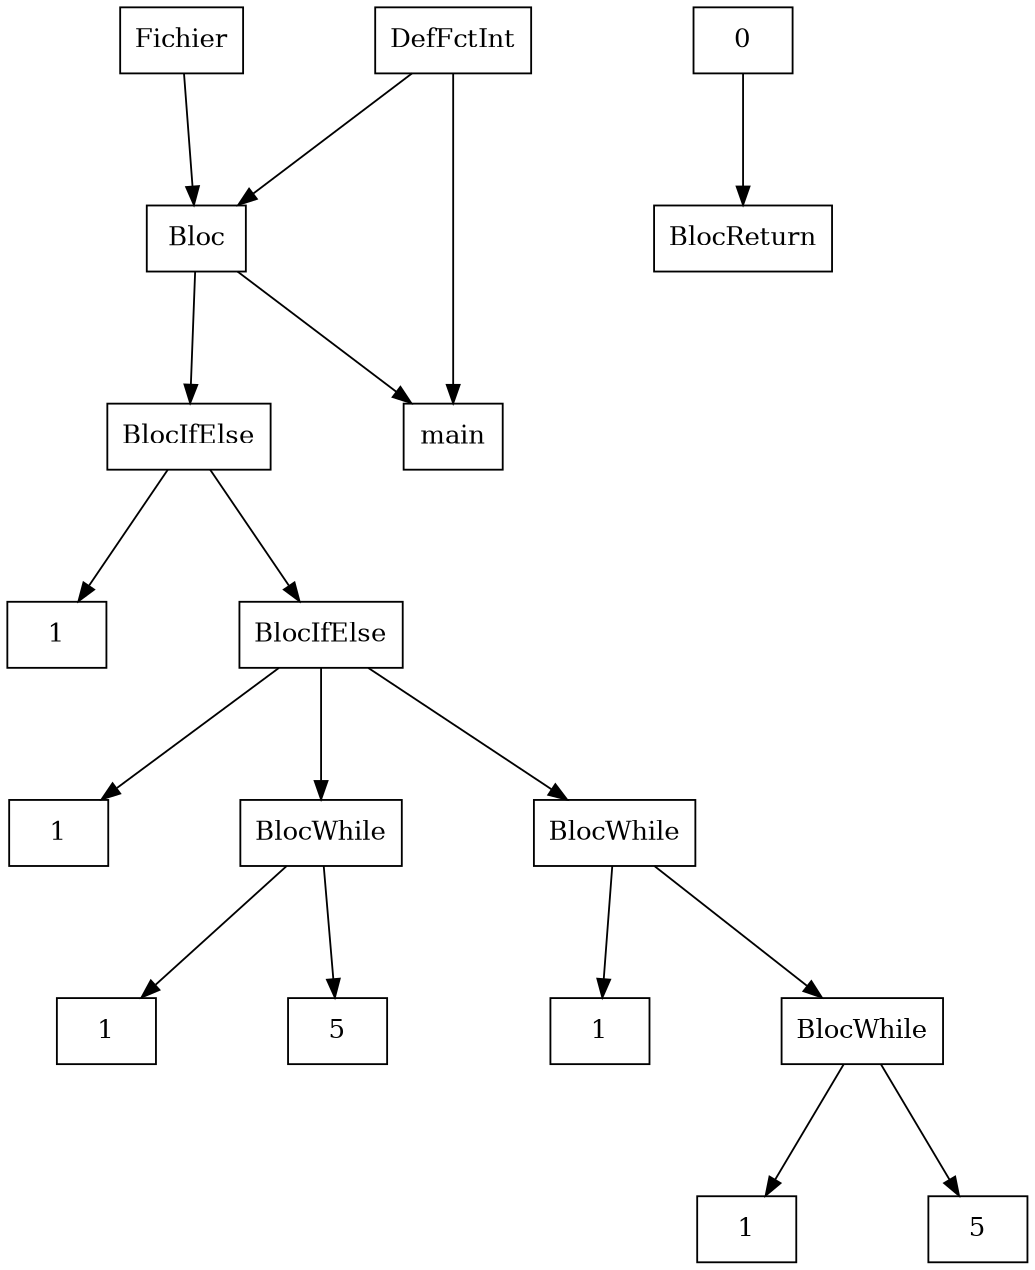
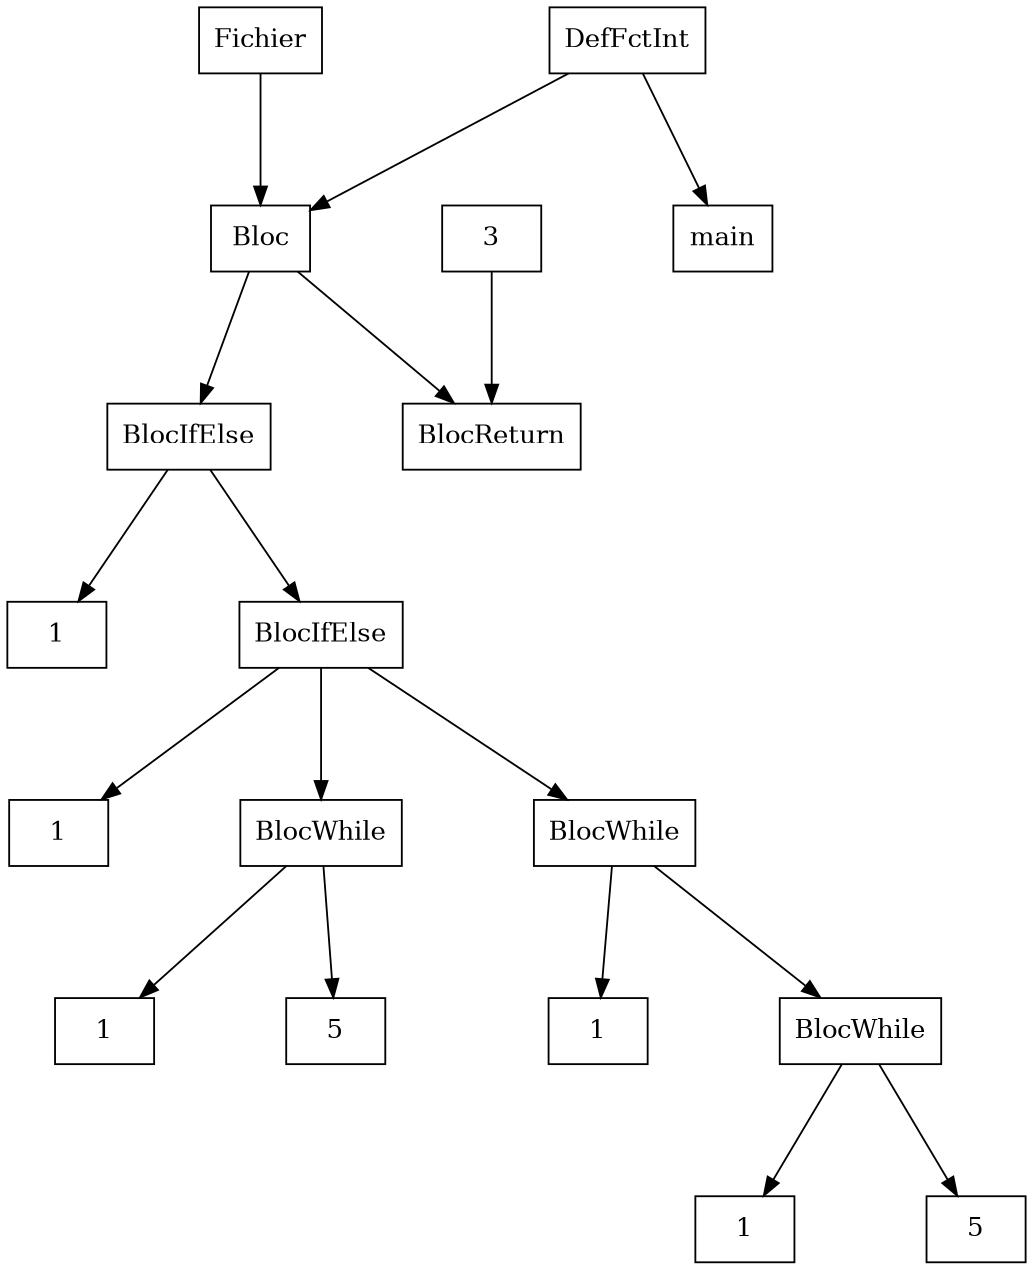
(743, 40) -> (492, 239)
(317, 332) -> (369, 331)
